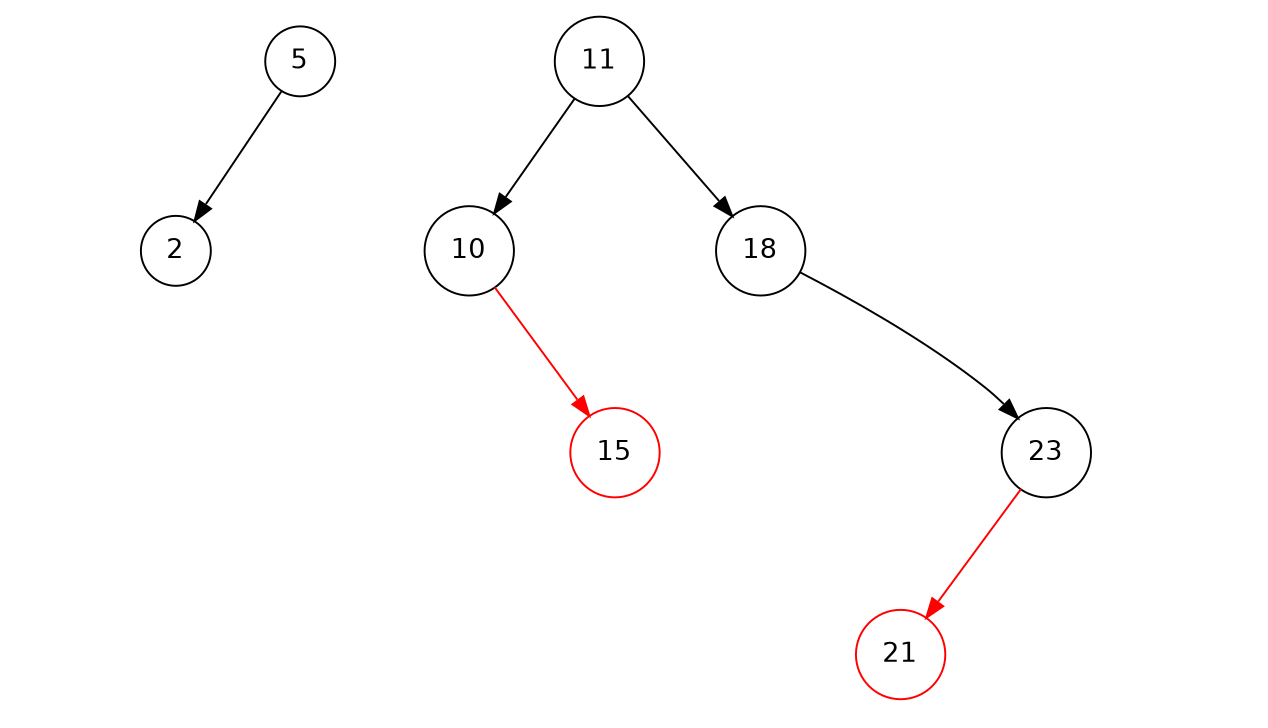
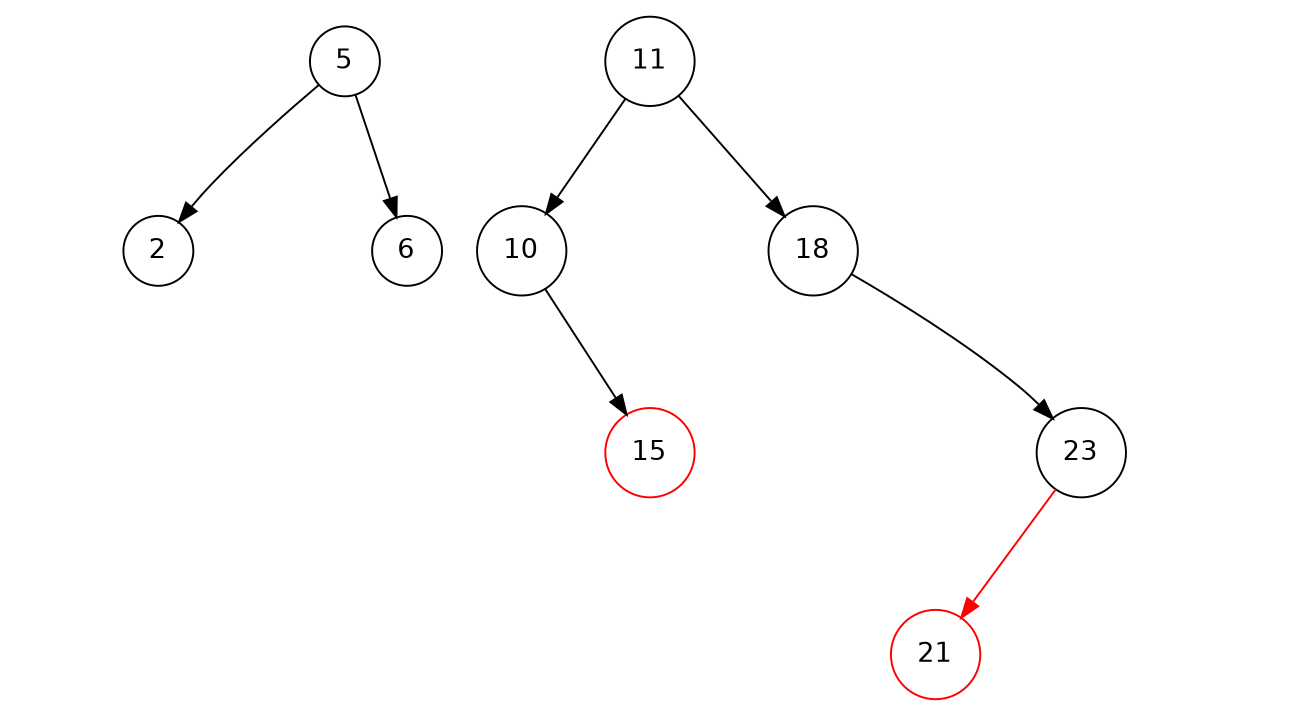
none -> (407, 251)
(536, 343) -> (580, 343)
